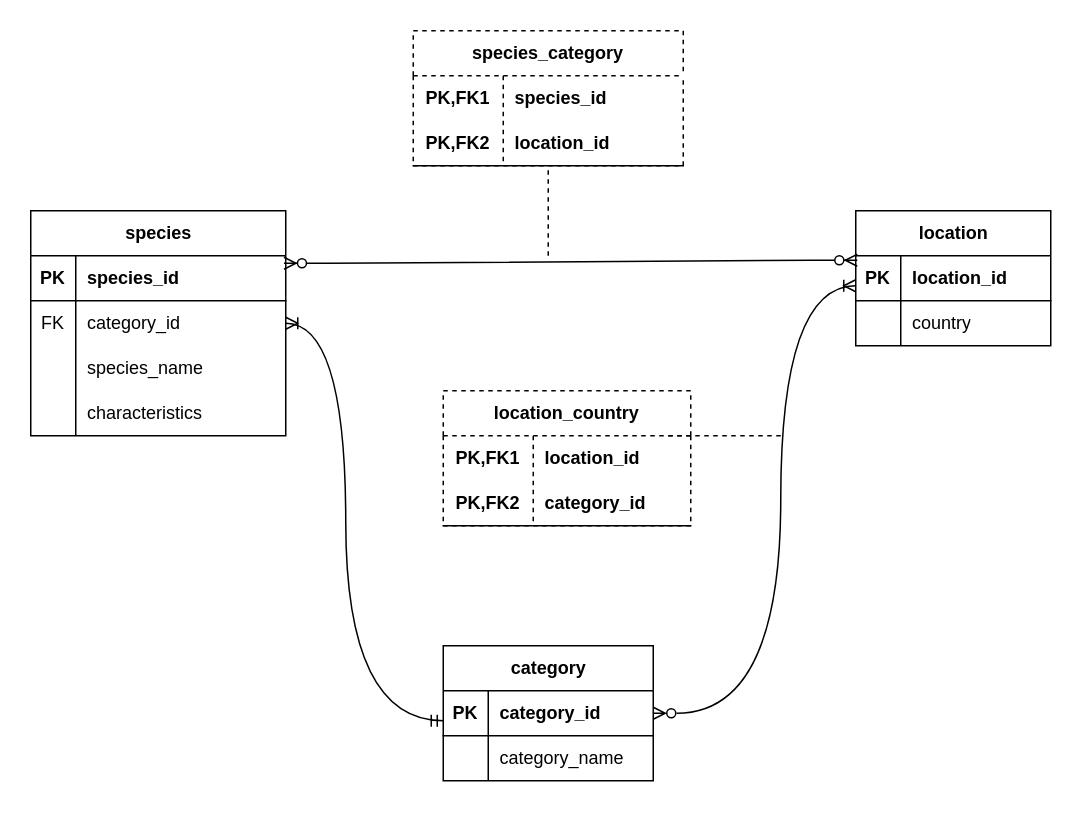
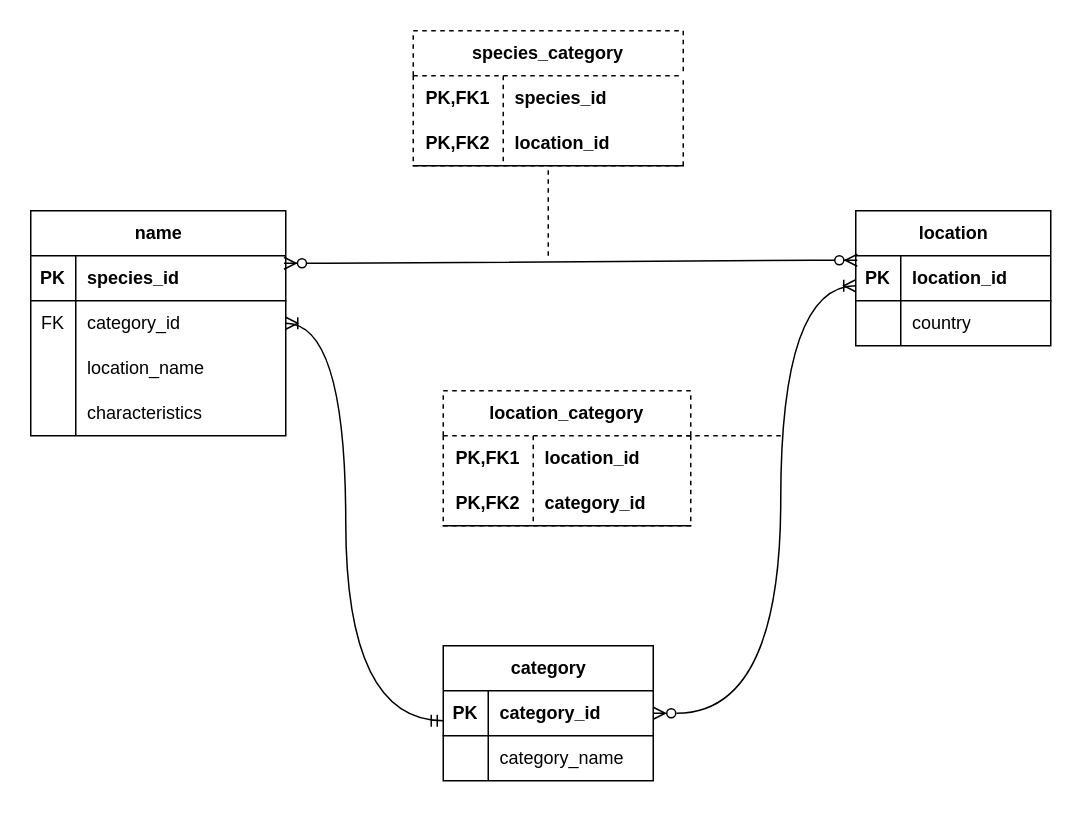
(159, 233) -> (159, 233)
(146, 368) -> (149, 368)
(567, 413) -> (567, 413)
